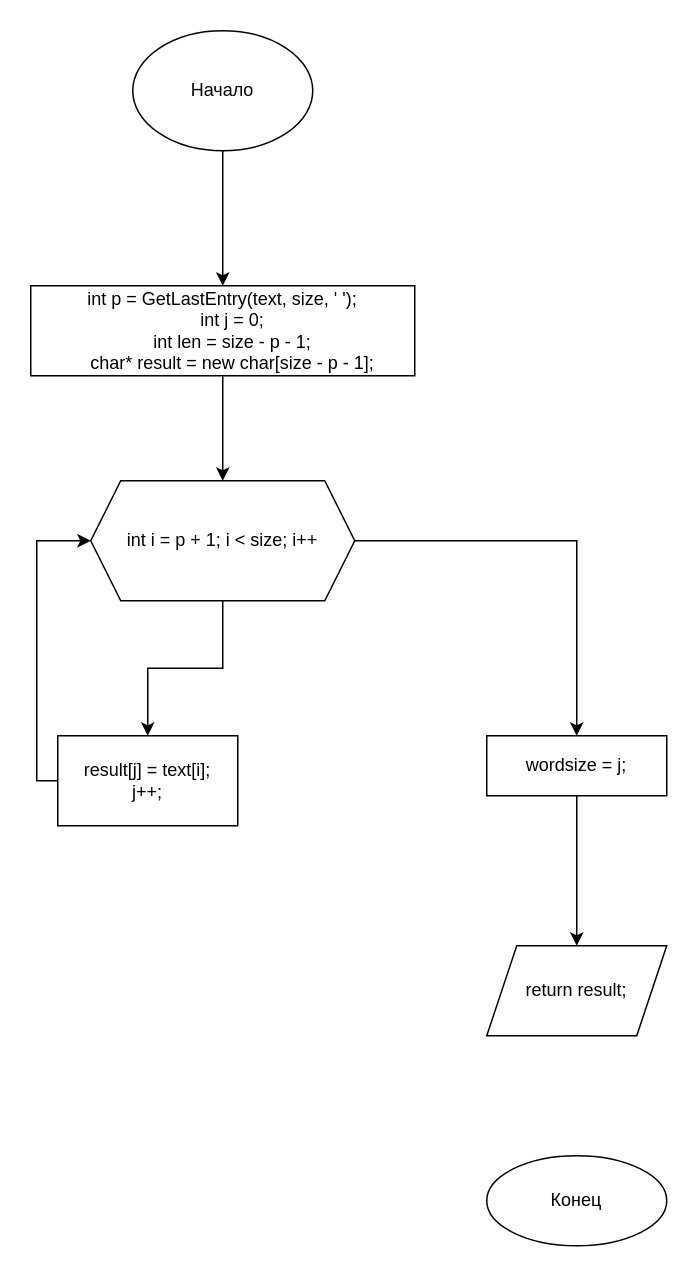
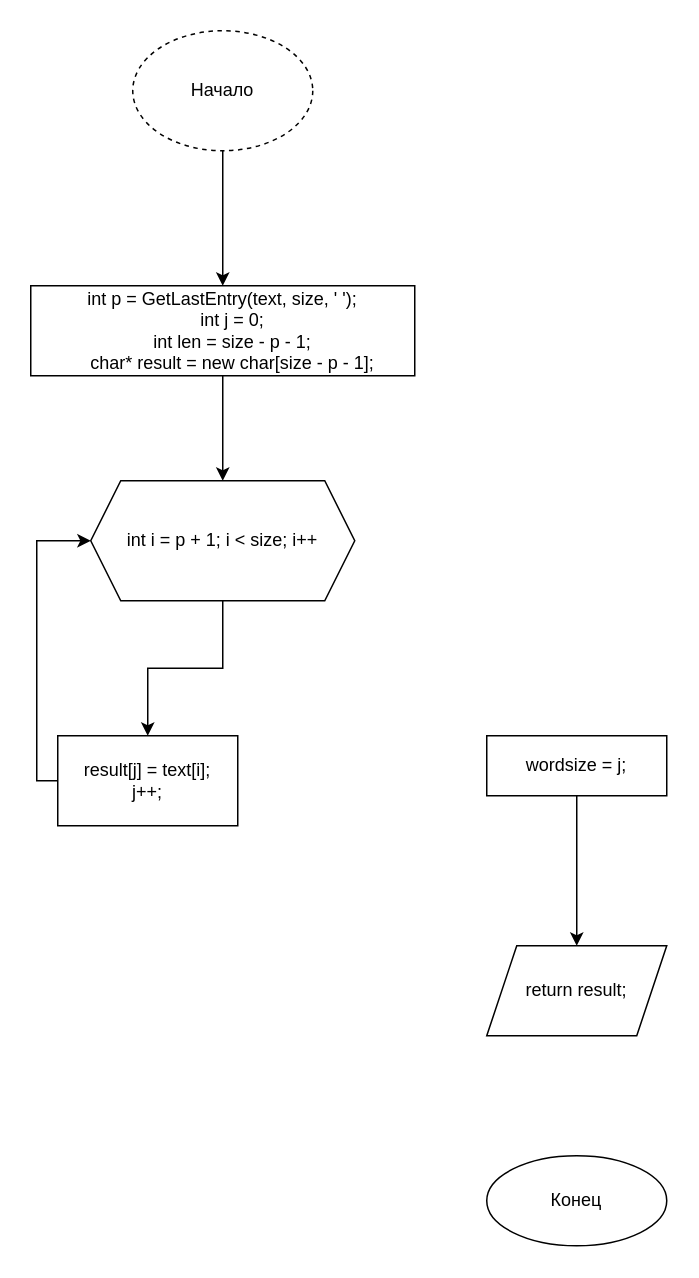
(223, 91) -> (223, 91)
(558, 541) -> none
